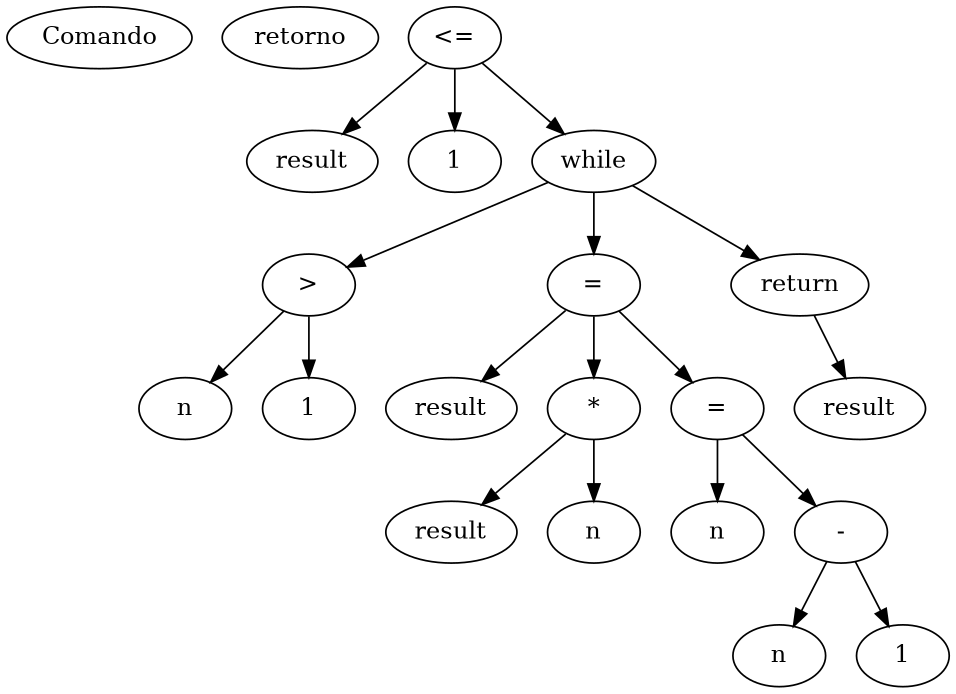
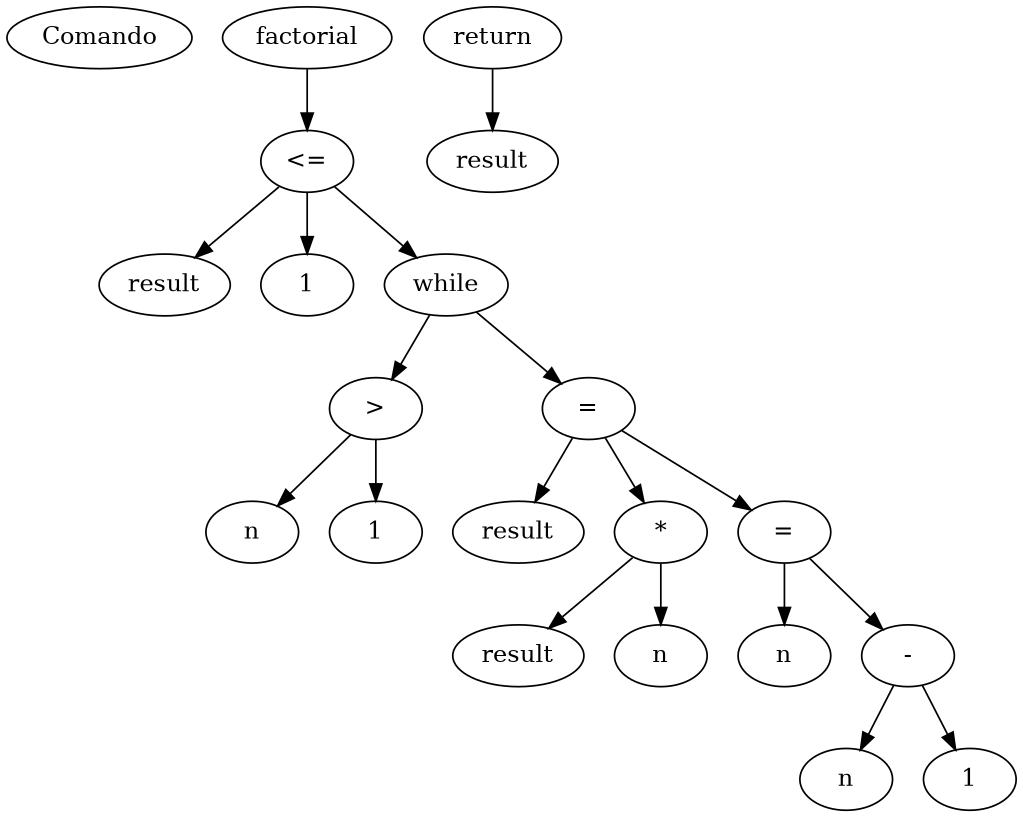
(300, 38) -> none
none -> (307, 38)
(688, 218) -> none
